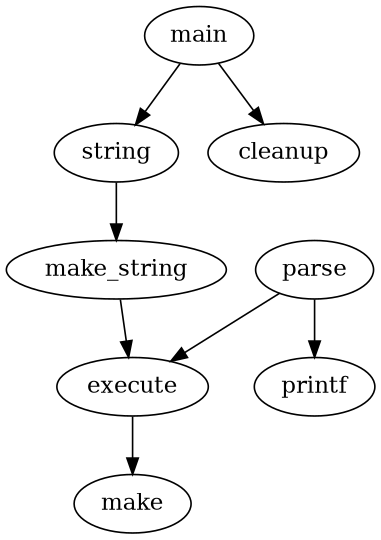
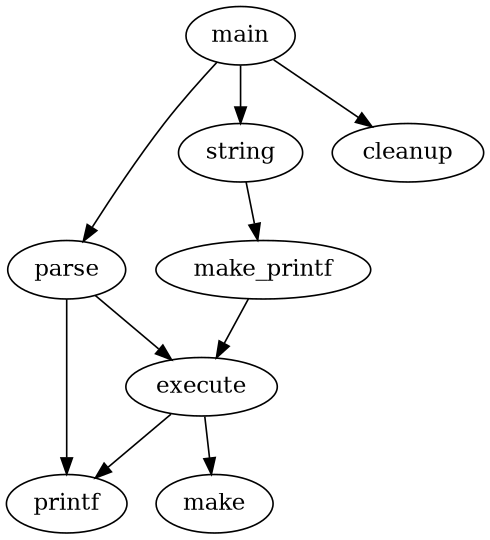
none -> (151, 142)
(116, 270) -> (263, 270)
none -> (140, 441)
